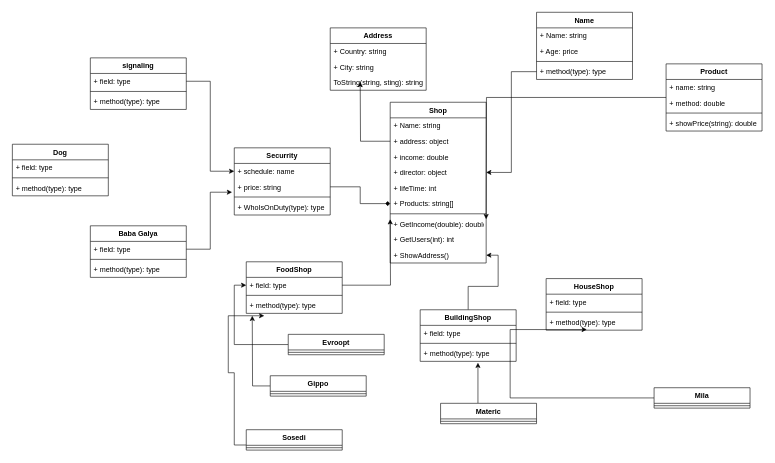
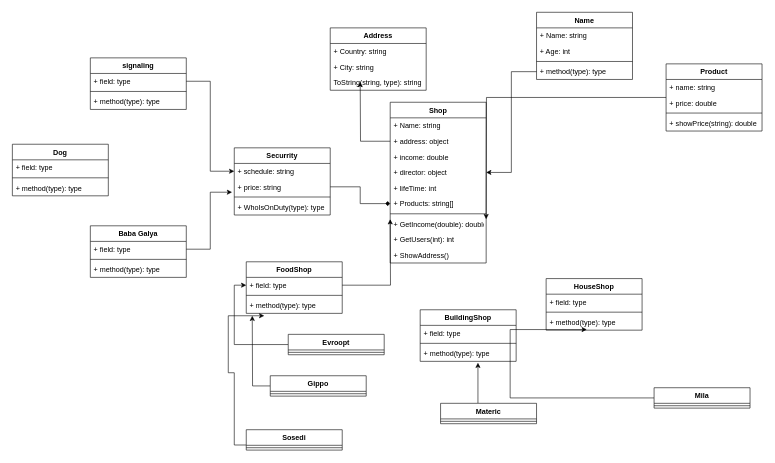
(560, 52) -> (556, 52)
(389, 83) -> (388, 83)
(698, 103) -> (695, 103)
(266, 172) -> (269, 172)
(483, 287) -> none
